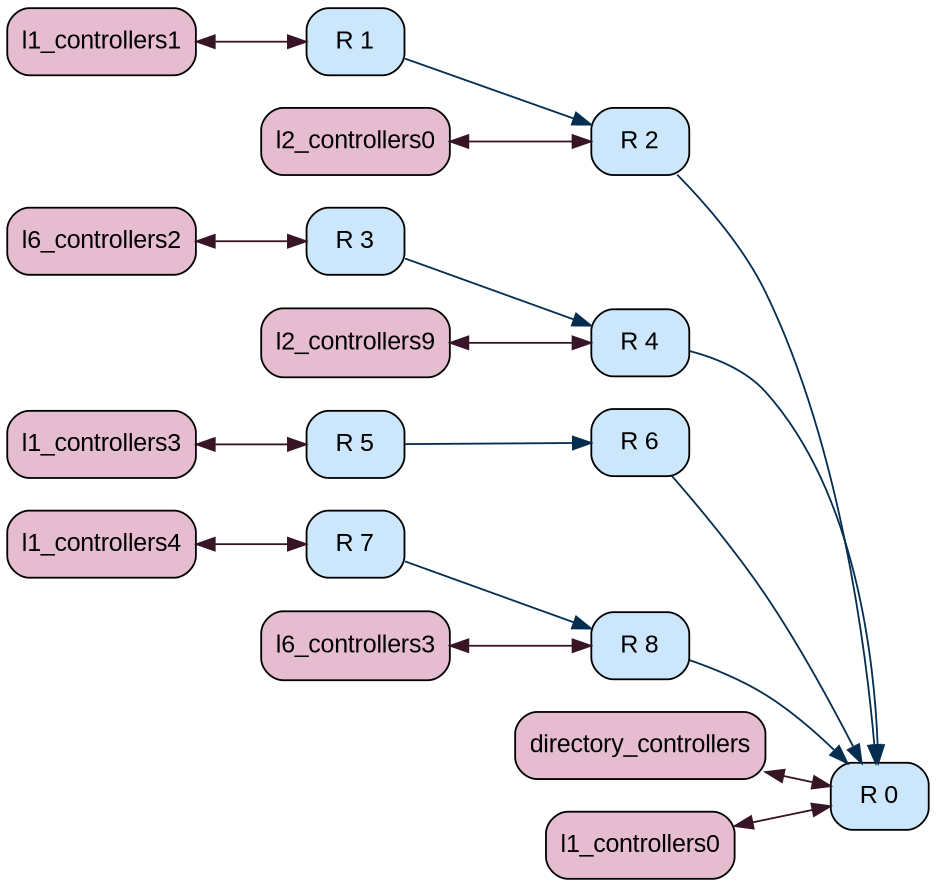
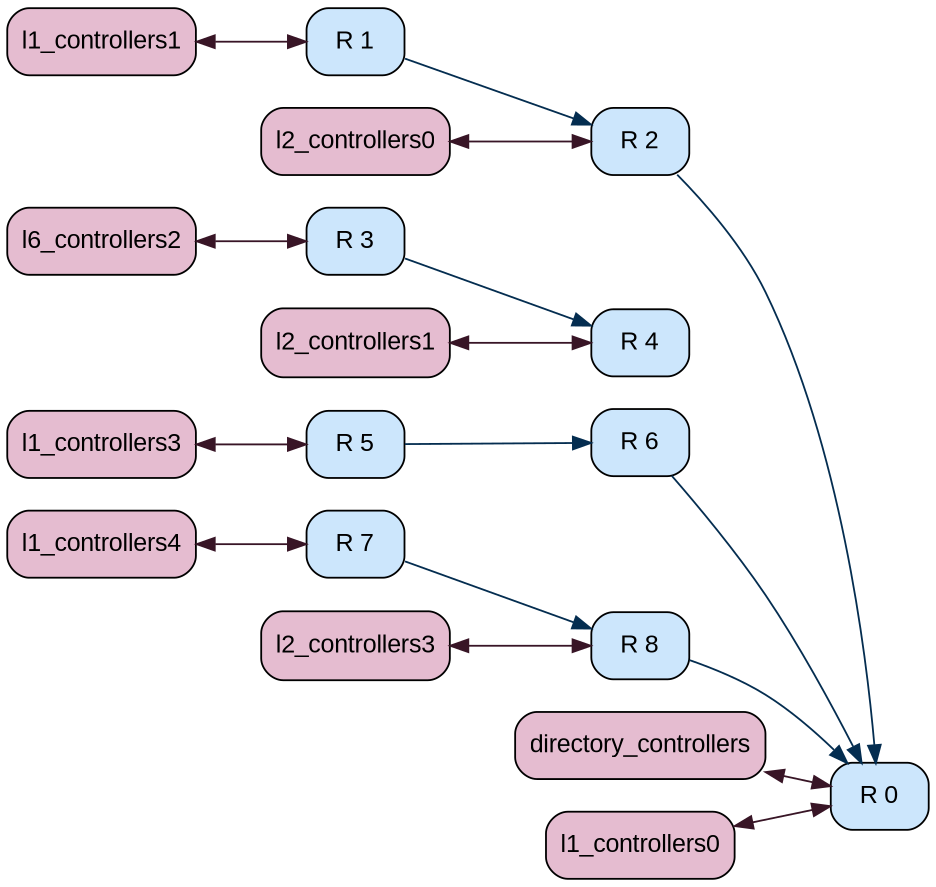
(356, 343) -> (356, 343)
(813, 464) -> none
(356, 646) -> (356, 646)
